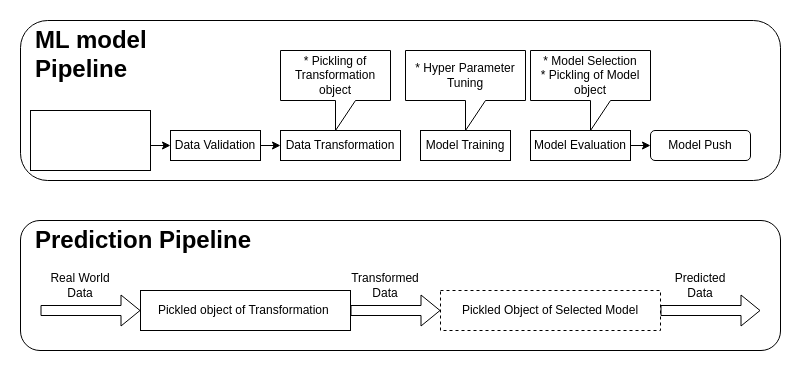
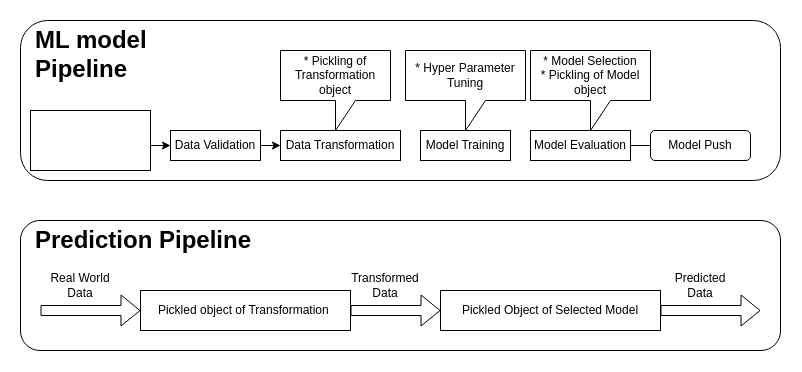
(642, 146) -> (644, 146)
(551, 311) -> (551, 311)
